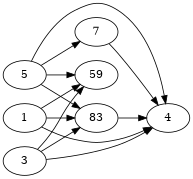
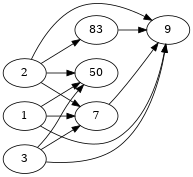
(25, 75) -> (25, 73)
(96, 75) -> (96, 73)
(55, 118) -> (55, 116)
(168, 118) -> (168, 30)
(57, 142) -> (56, 140)
